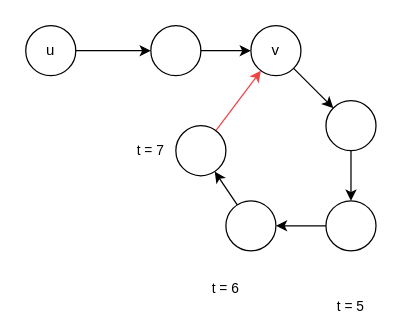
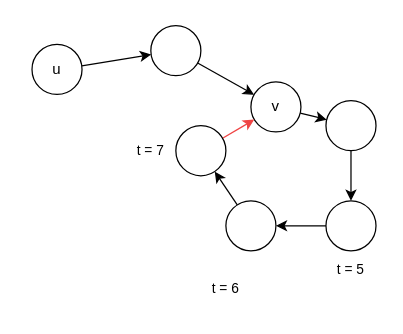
(51, 51) -> (57, 69)
(276, 51) -> (276, 107)
(351, 307) -> (351, 269)
